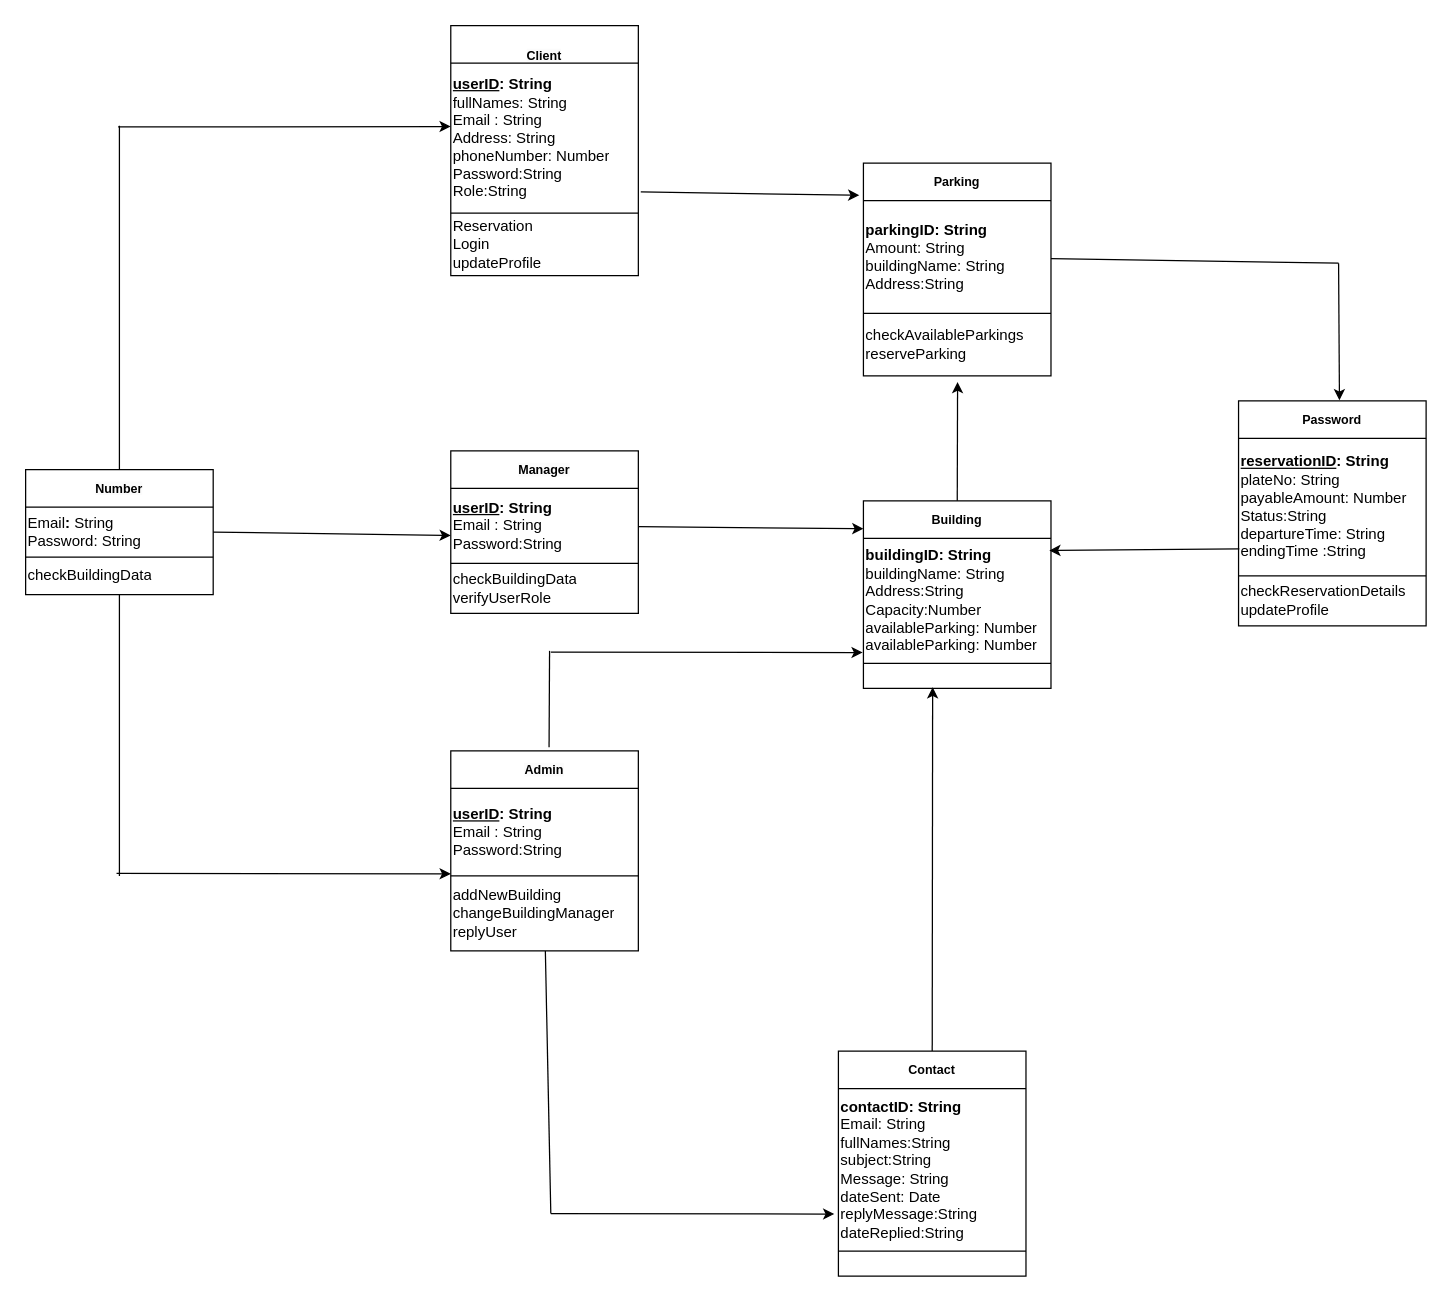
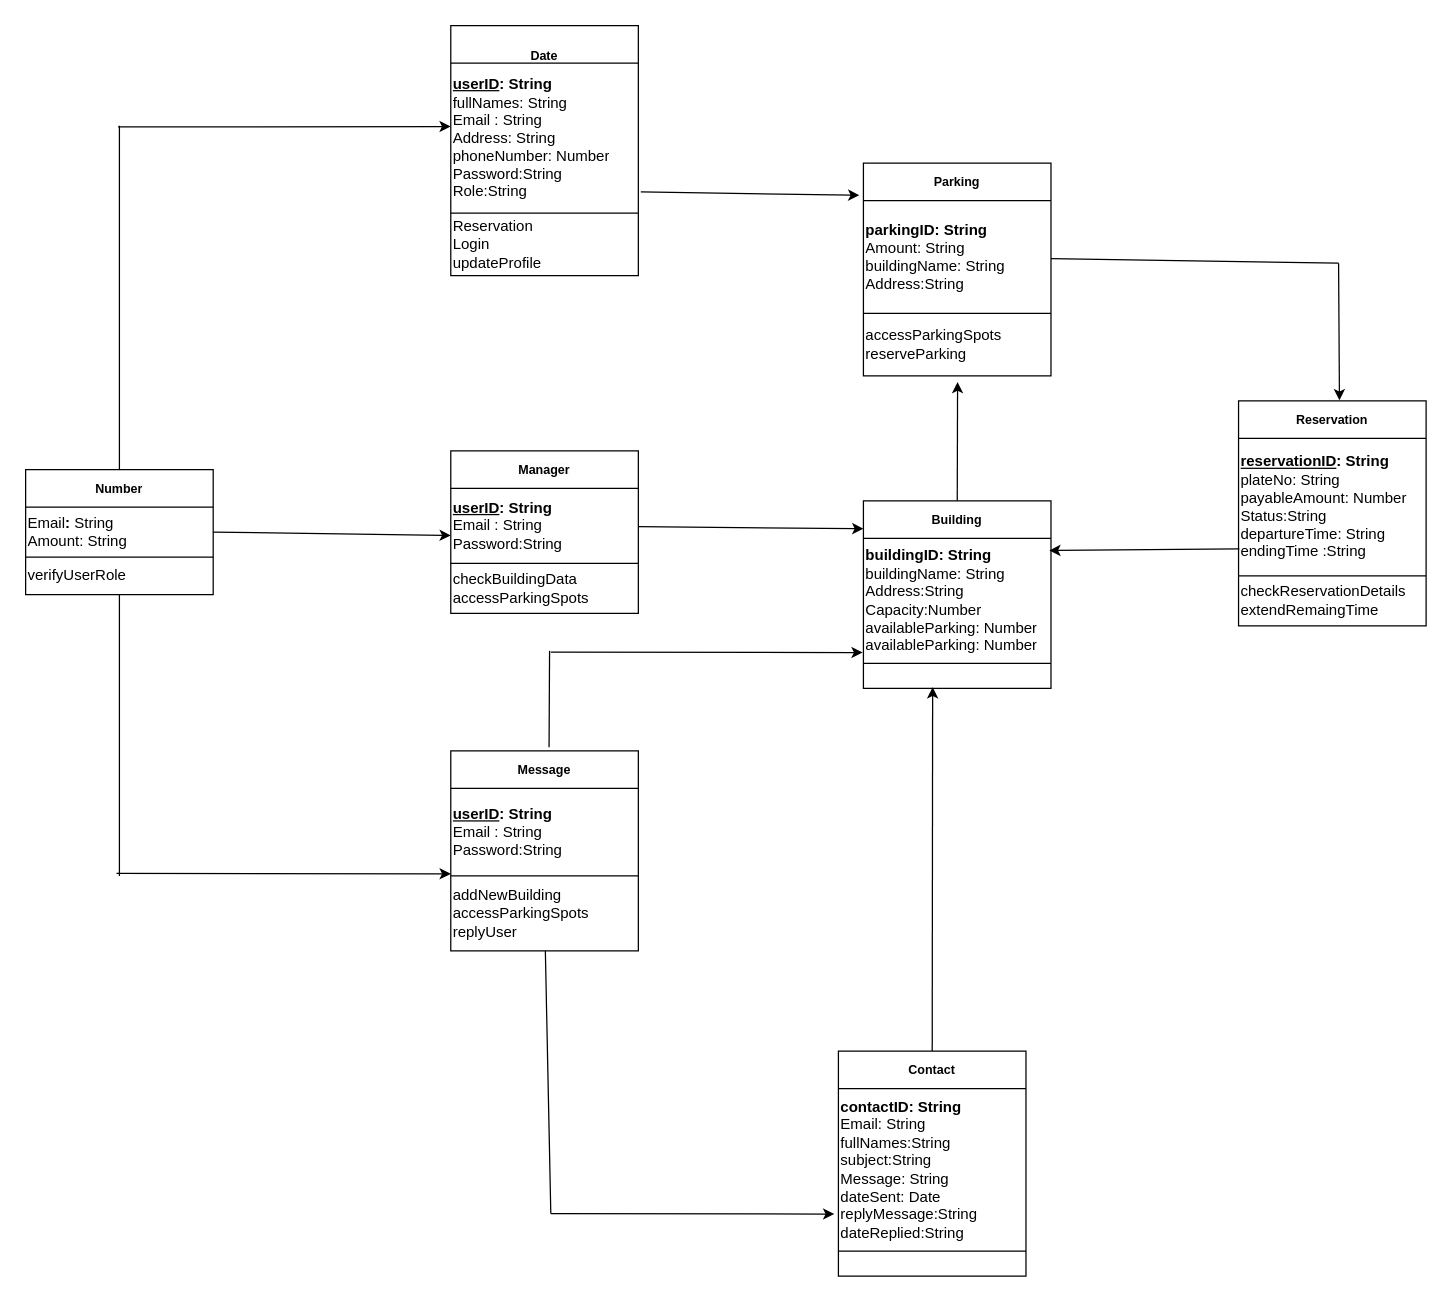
(544, 44) -> (544, 44)
(950, 344) -> (939, 344)
(1332, 419) -> (1332, 419)
(89, 532) -> (81, 532)
(94, 576) -> (83, 576)
(519, 588) -> (527, 588)
(1331, 601) -> (1331, 601)
(544, 769) -> (544, 769)
(535, 913) -> (527, 913)
